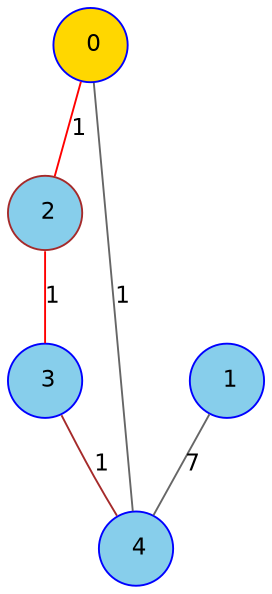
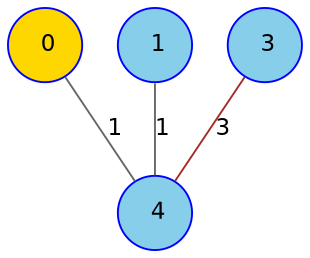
(45, 213) -> none
(102, 465) -> (223, 129)
(193, 465) -> (163, 129)
